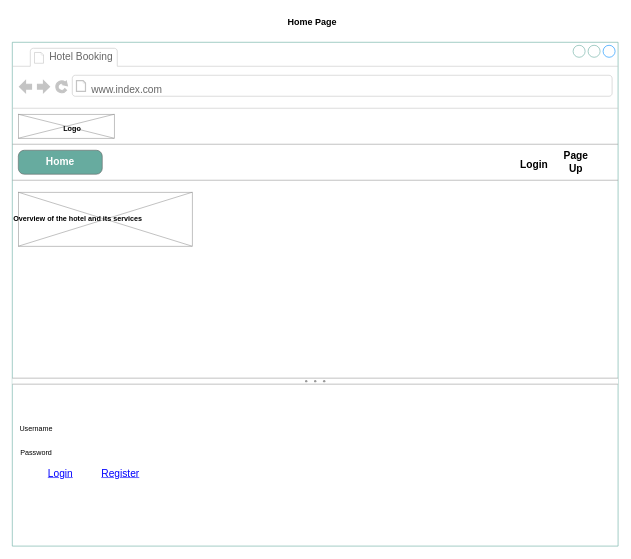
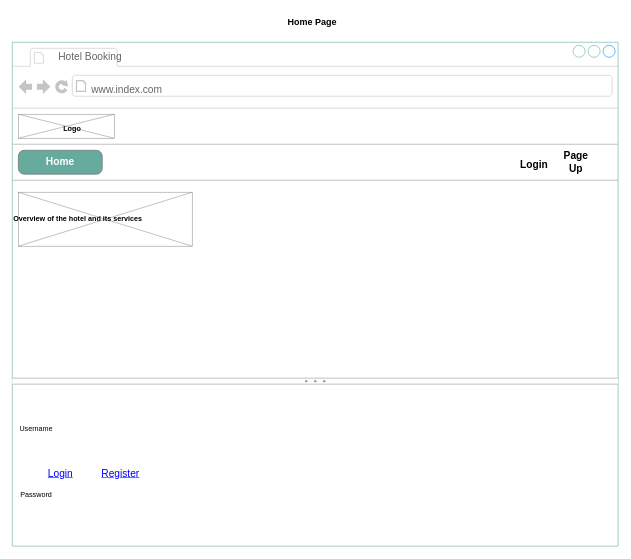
(81, 57) -> (90, 57)
(36, 453) -> (36, 495)
